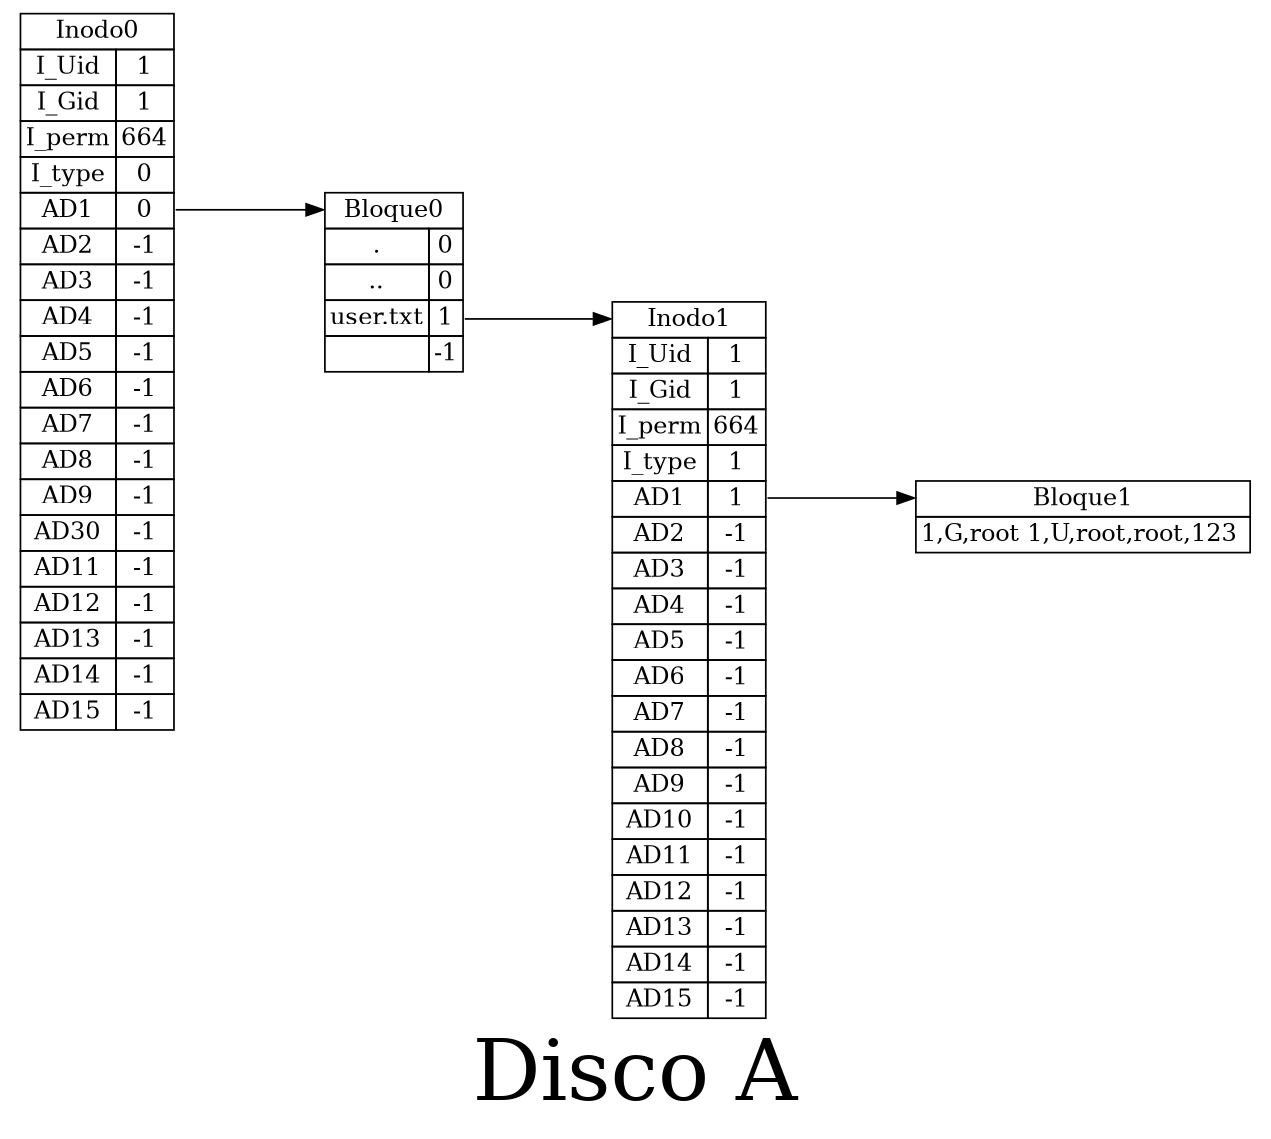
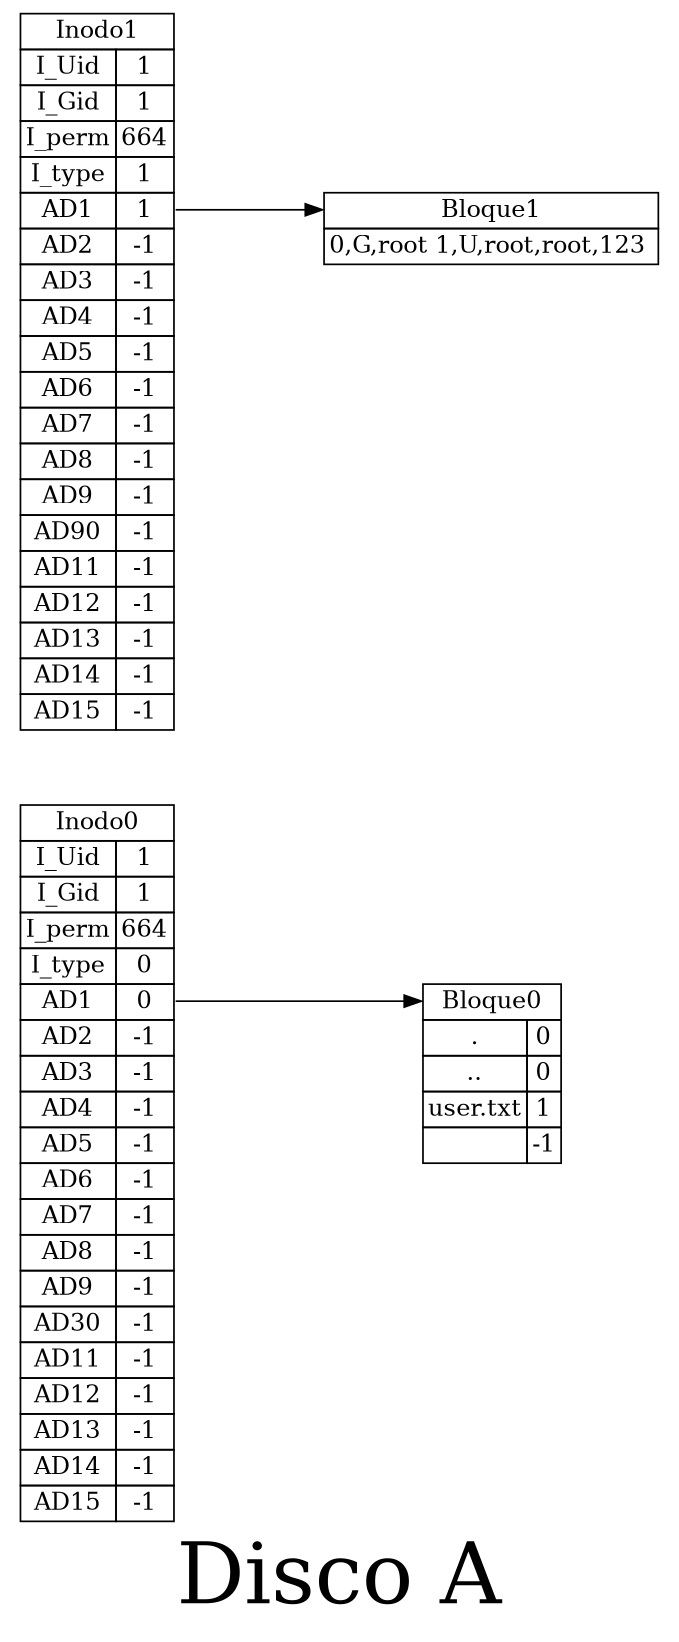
(529, 319) -> none
(1083, 534) -> (491, 246)
(660, 820) -> (68, 532)
